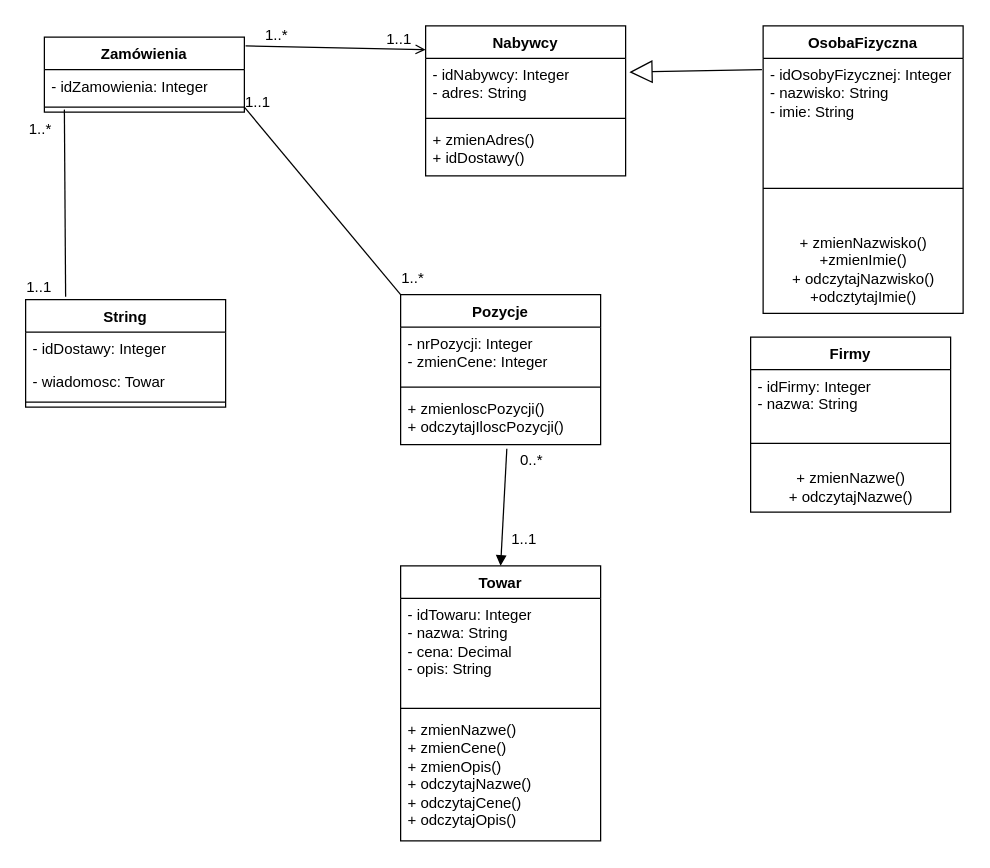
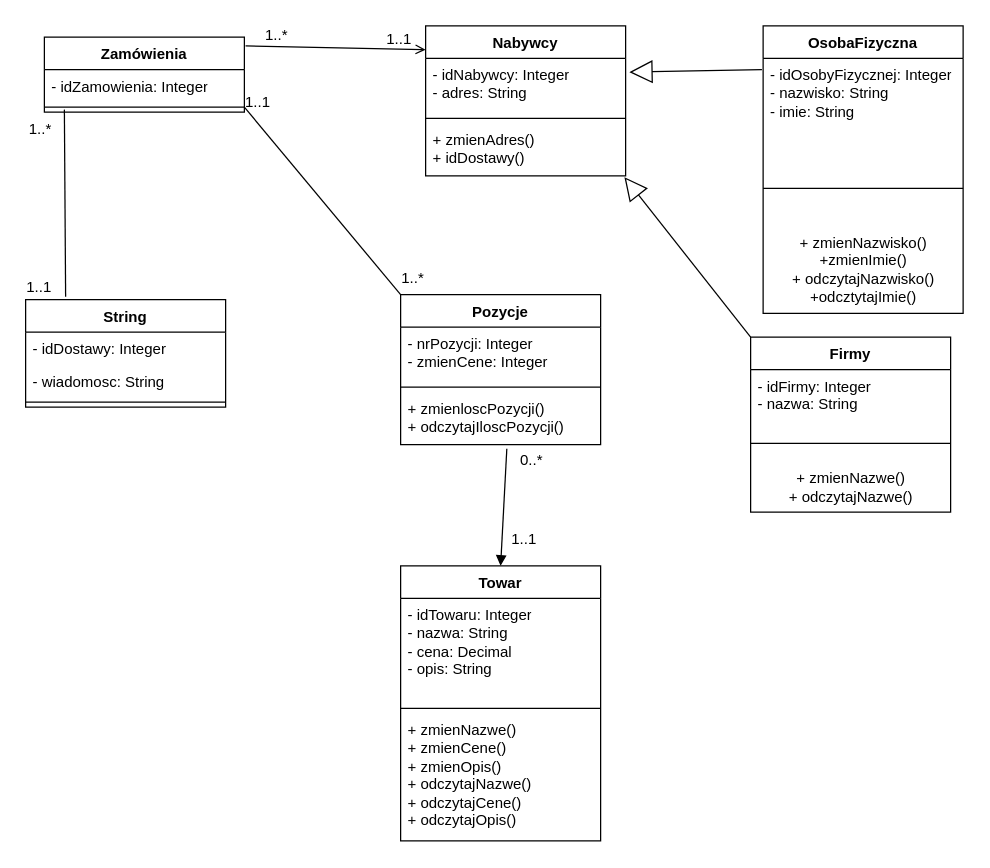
none -> (695, 266)
(101, 382) -> (103, 382)
